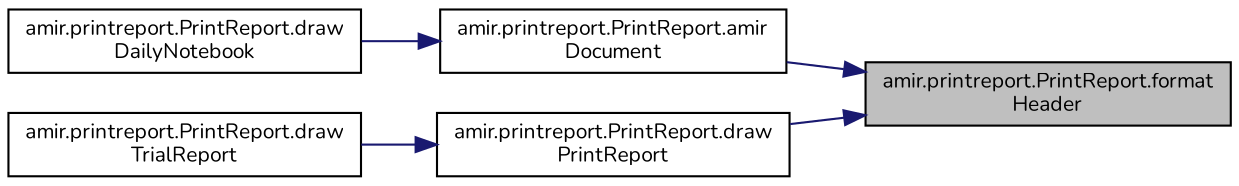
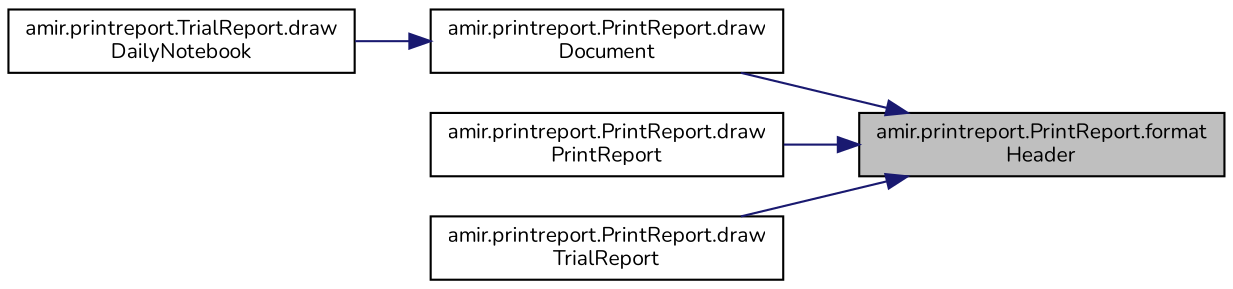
(185, 41) -> (182, 41)
(613, 41) -> (607, 41)
(388, 145) -> (814, 199)
